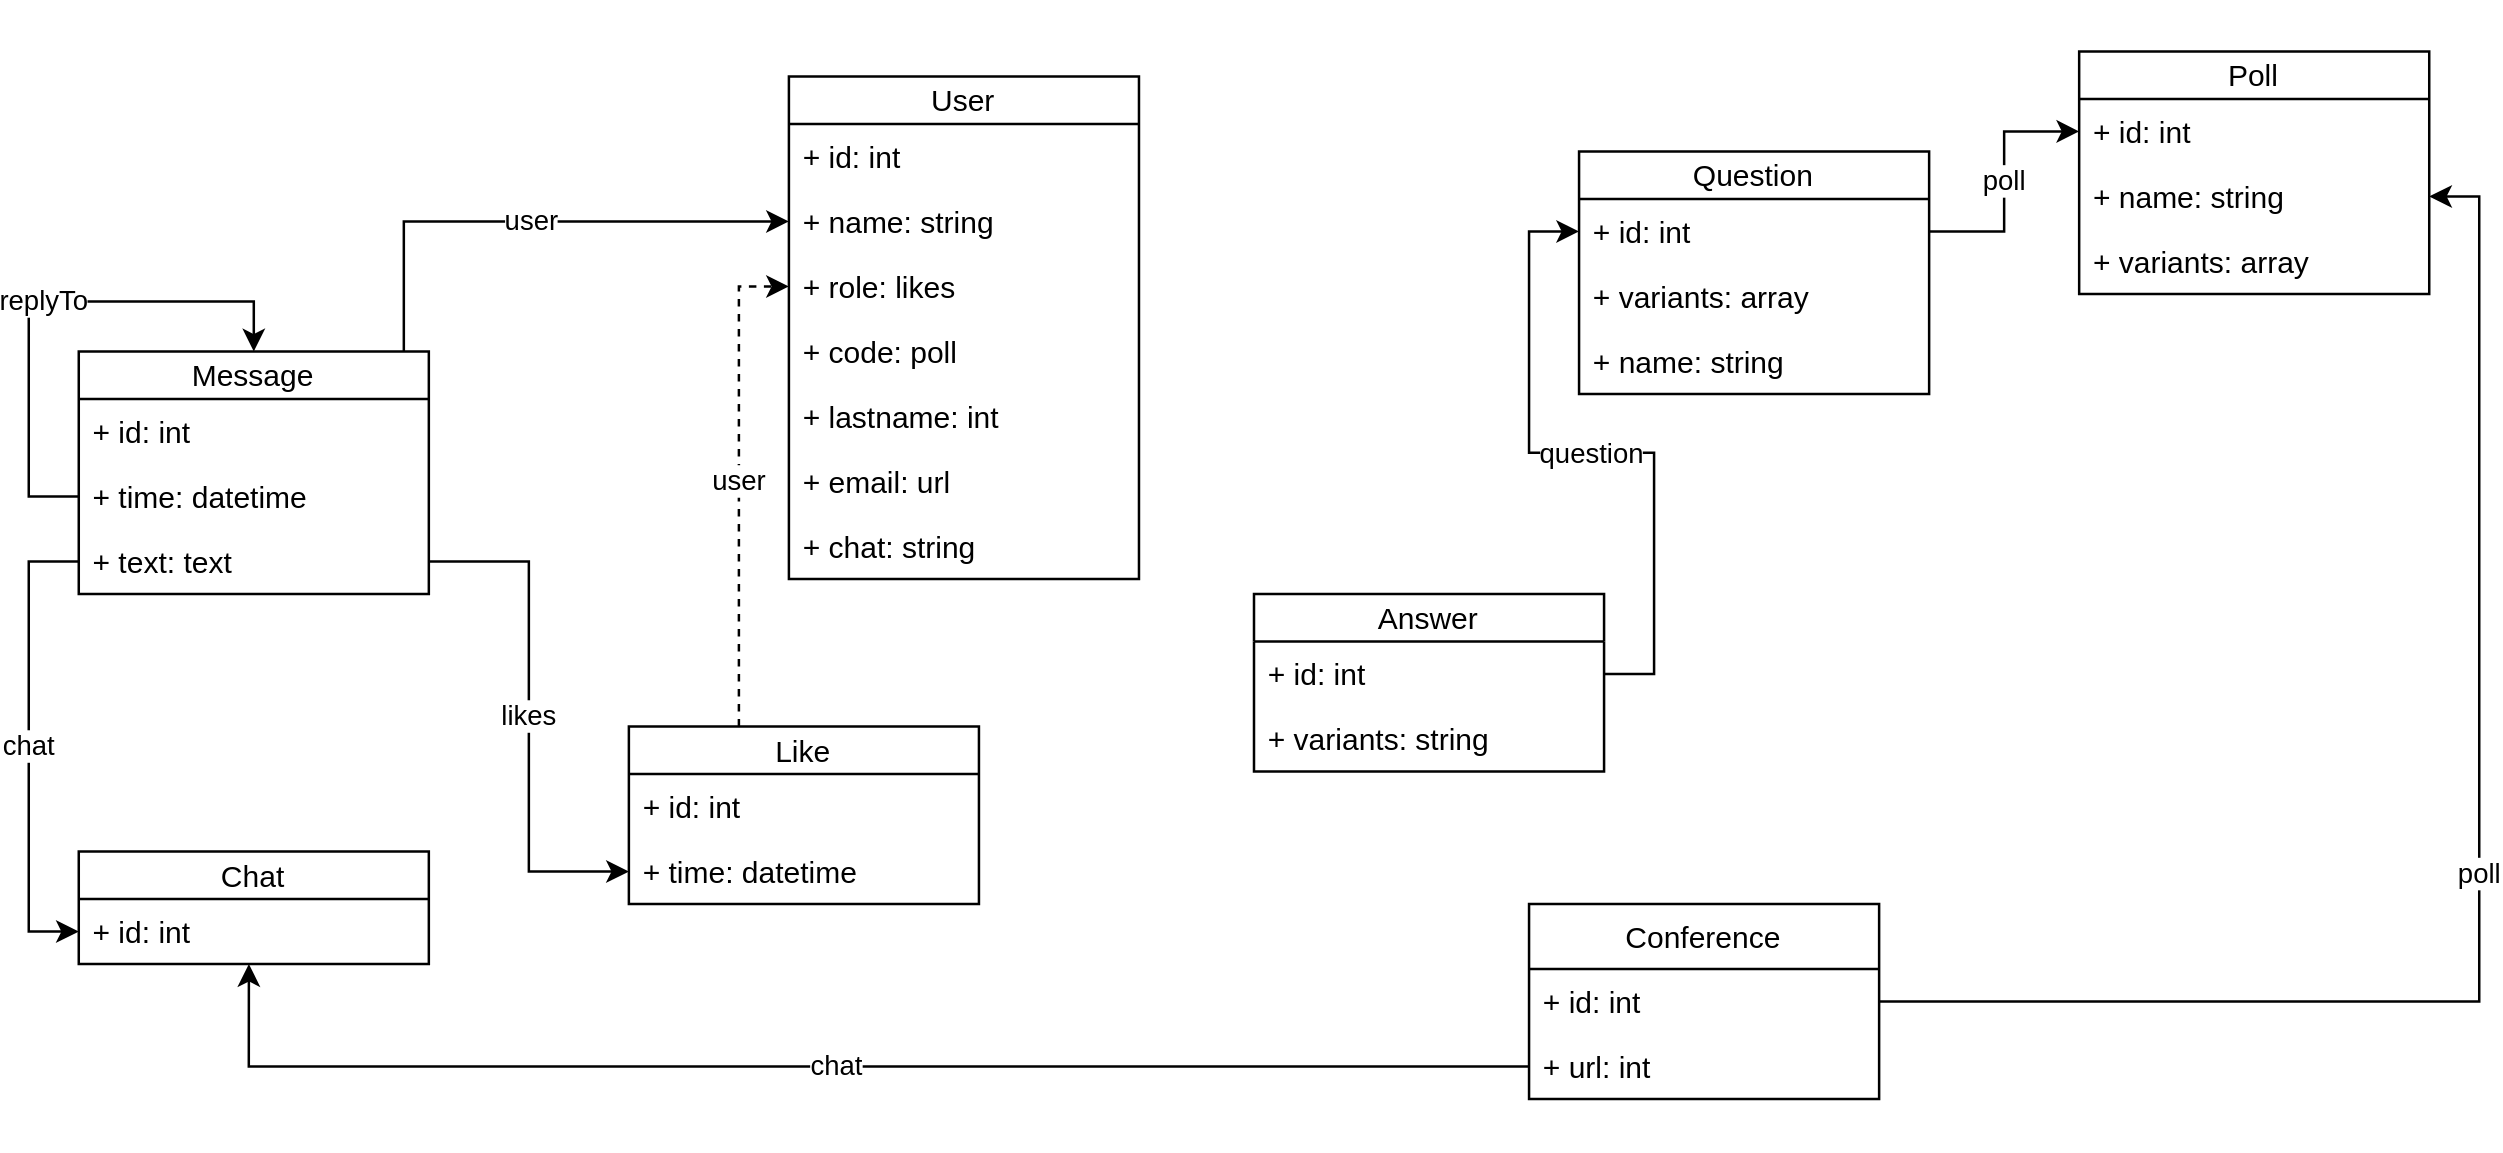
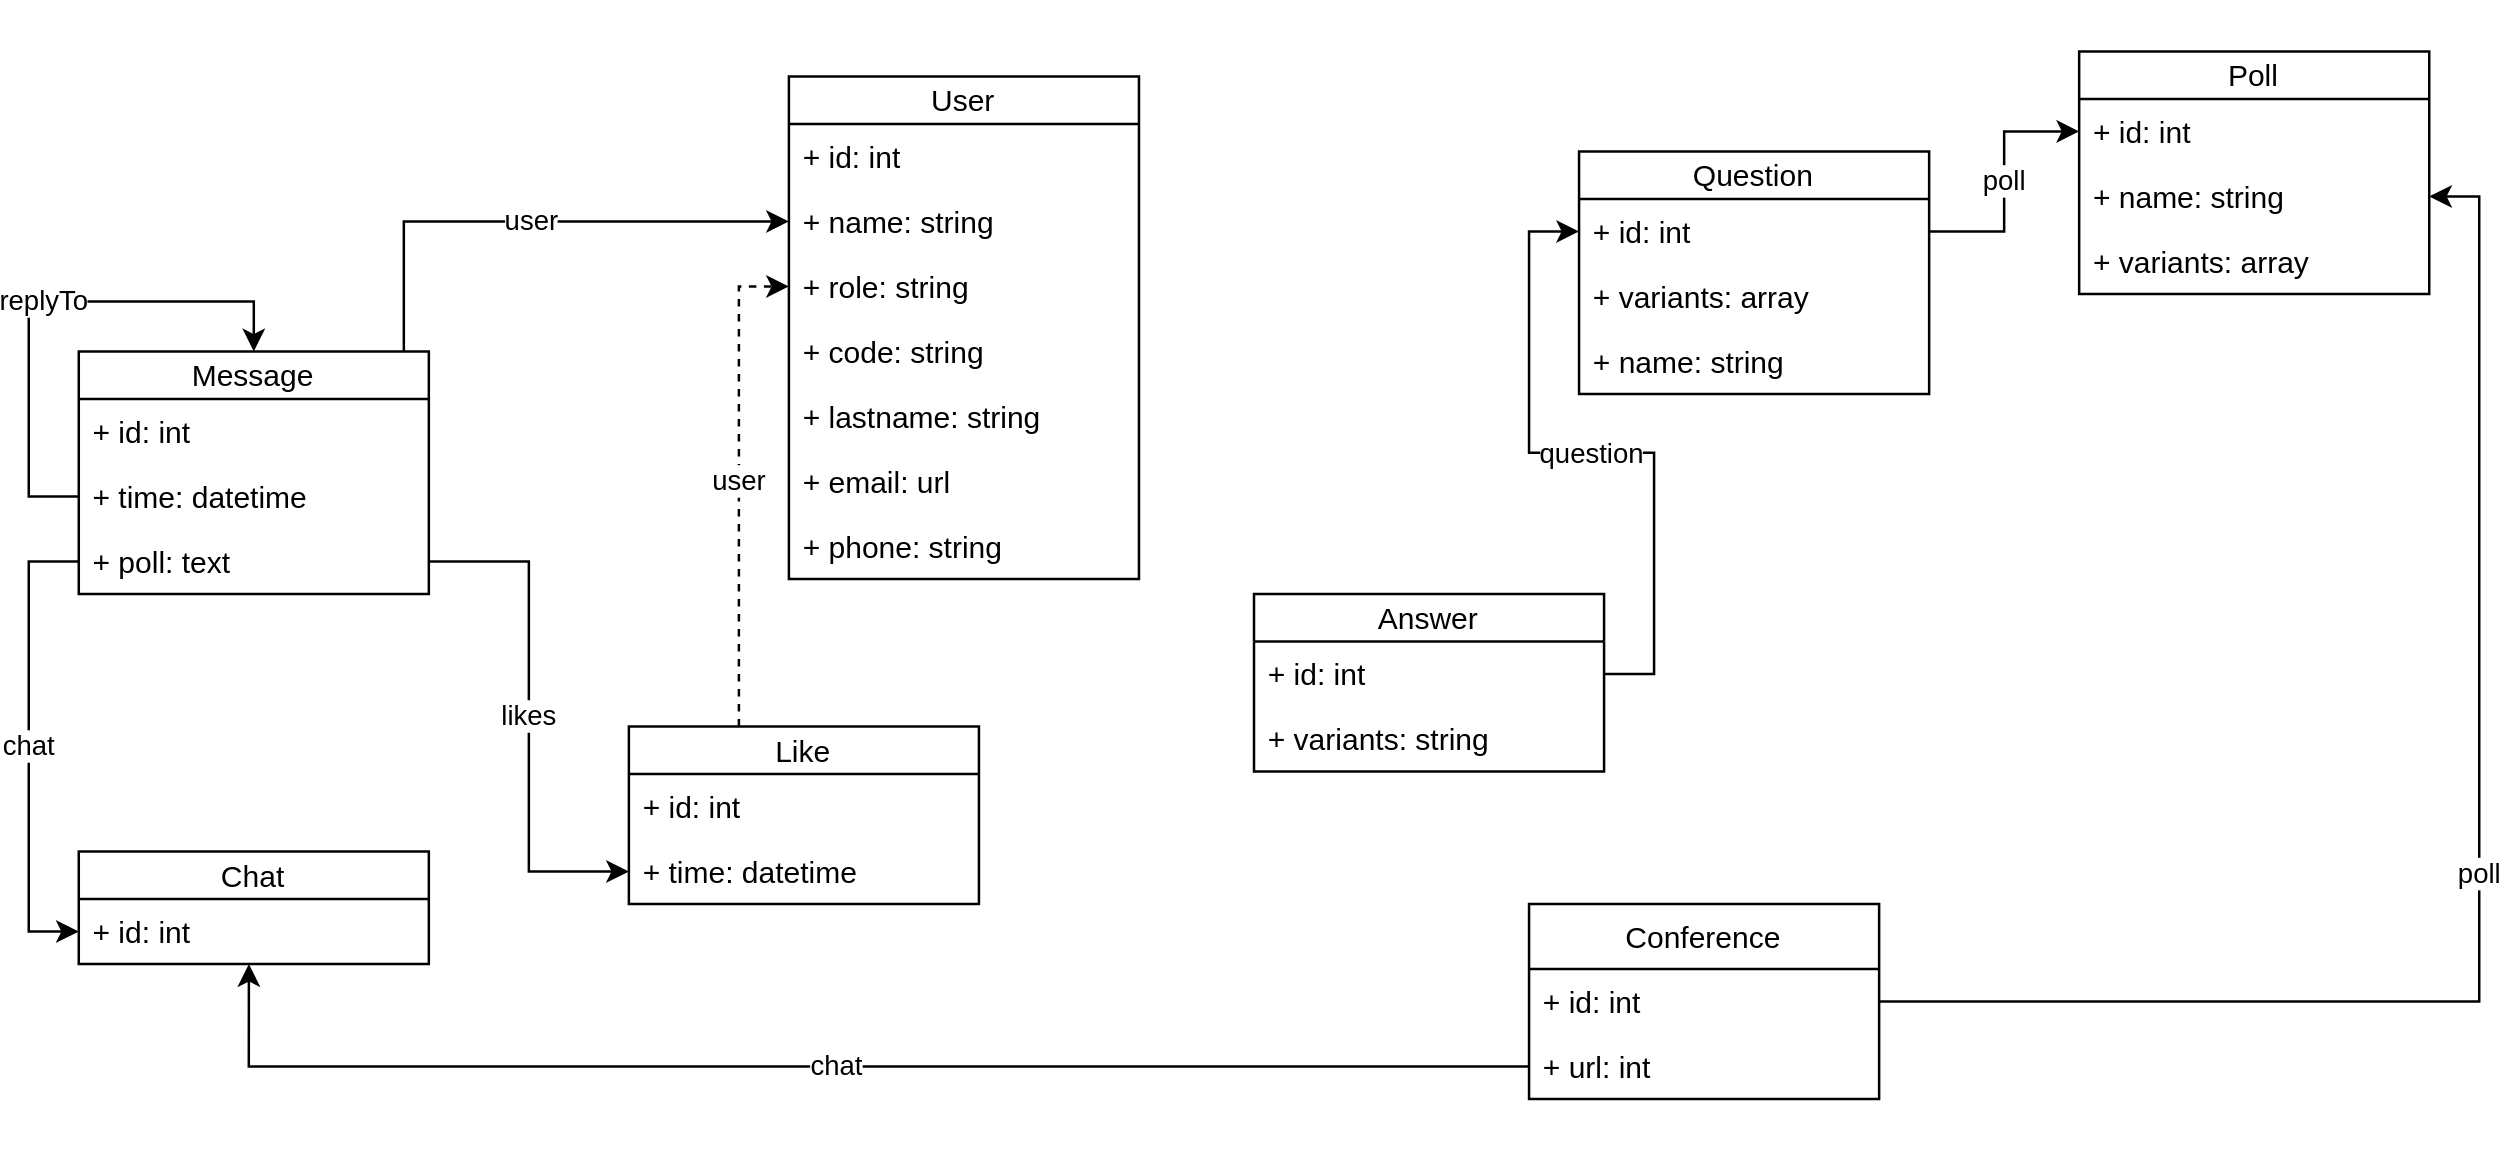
(888, 288) -> (901, 288)
(884, 353) -> (905, 353)
(909, 418) -> (934, 418)
(905, 548) -> (913, 548)
(182, 563) -> (174, 563)
